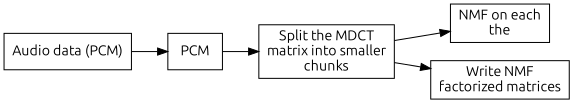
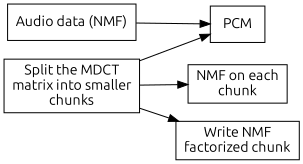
(500, 23) -> (238, 84)
(68, 52) -> (72, 22)
(236, 52) -> (170, 49)
(500, 80) -> (238, 141)
